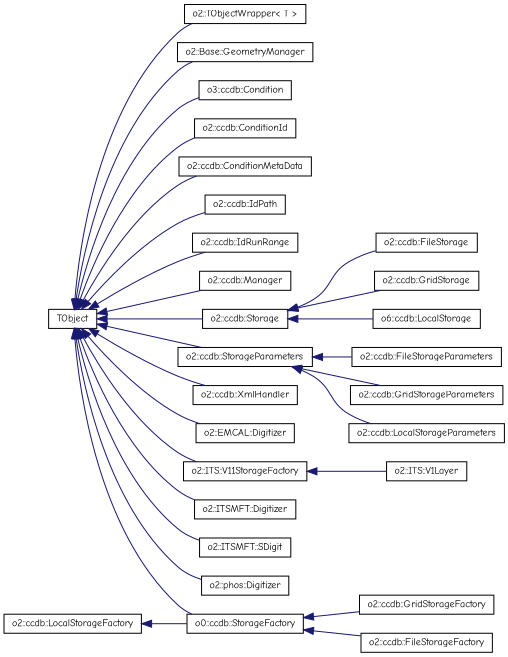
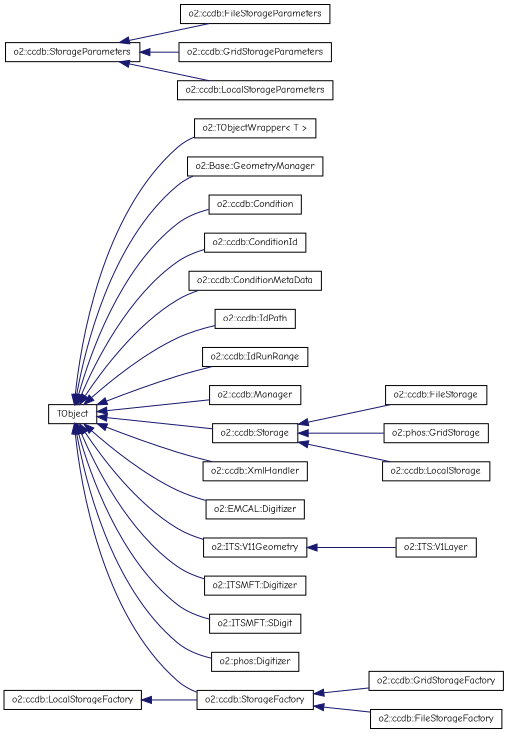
(245, 90) -> (255, 205)
(427, 281) -> (436, 433)
(427, 319) -> (436, 471)
(154, 337) -> none
(245, 471) -> (255, 548)
(245, 624) -> (255, 700)
